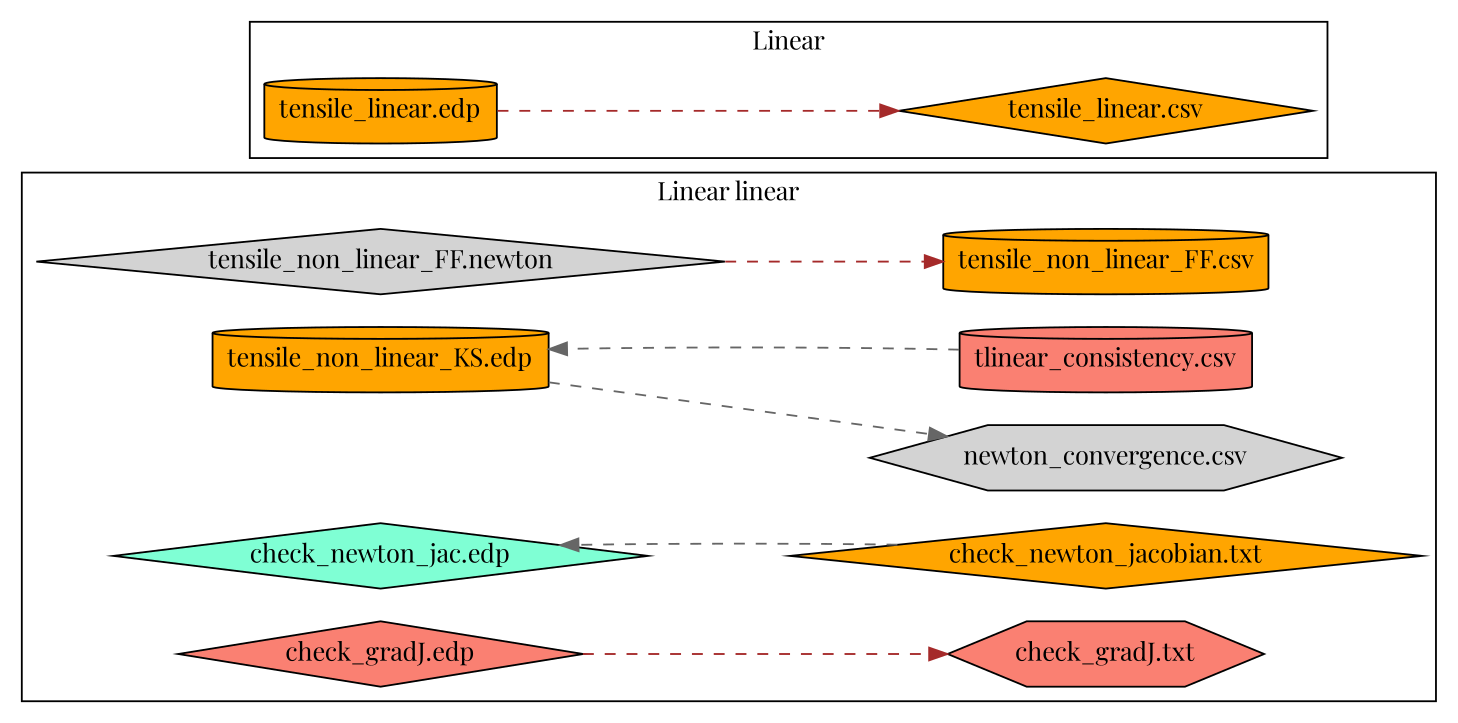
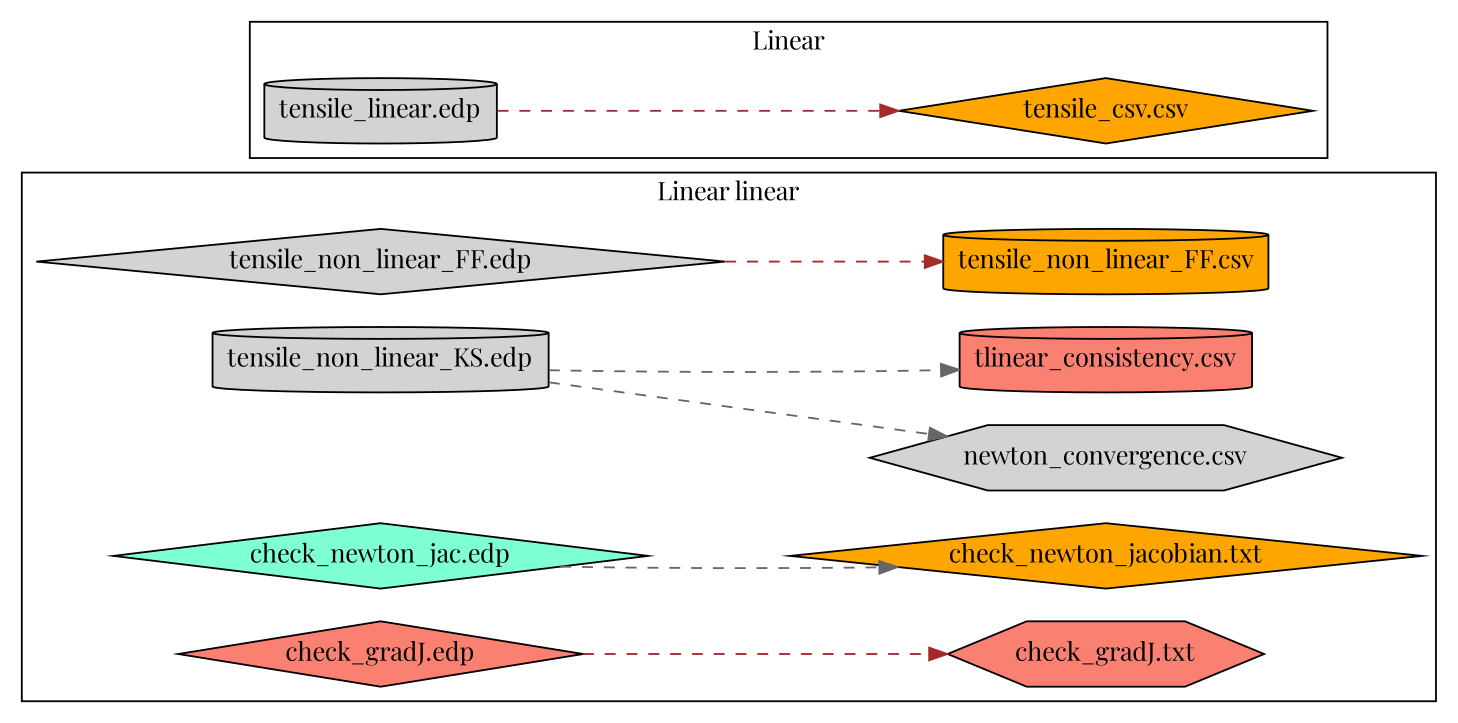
(381, 111) -> (381, 111)
(1106, 111) -> (1106, 111)
(381, 262) -> (381, 262)
(763, 347) -> (745, 372)
(381, 360) -> (381, 360)
(738, 544) -> (720, 568)
